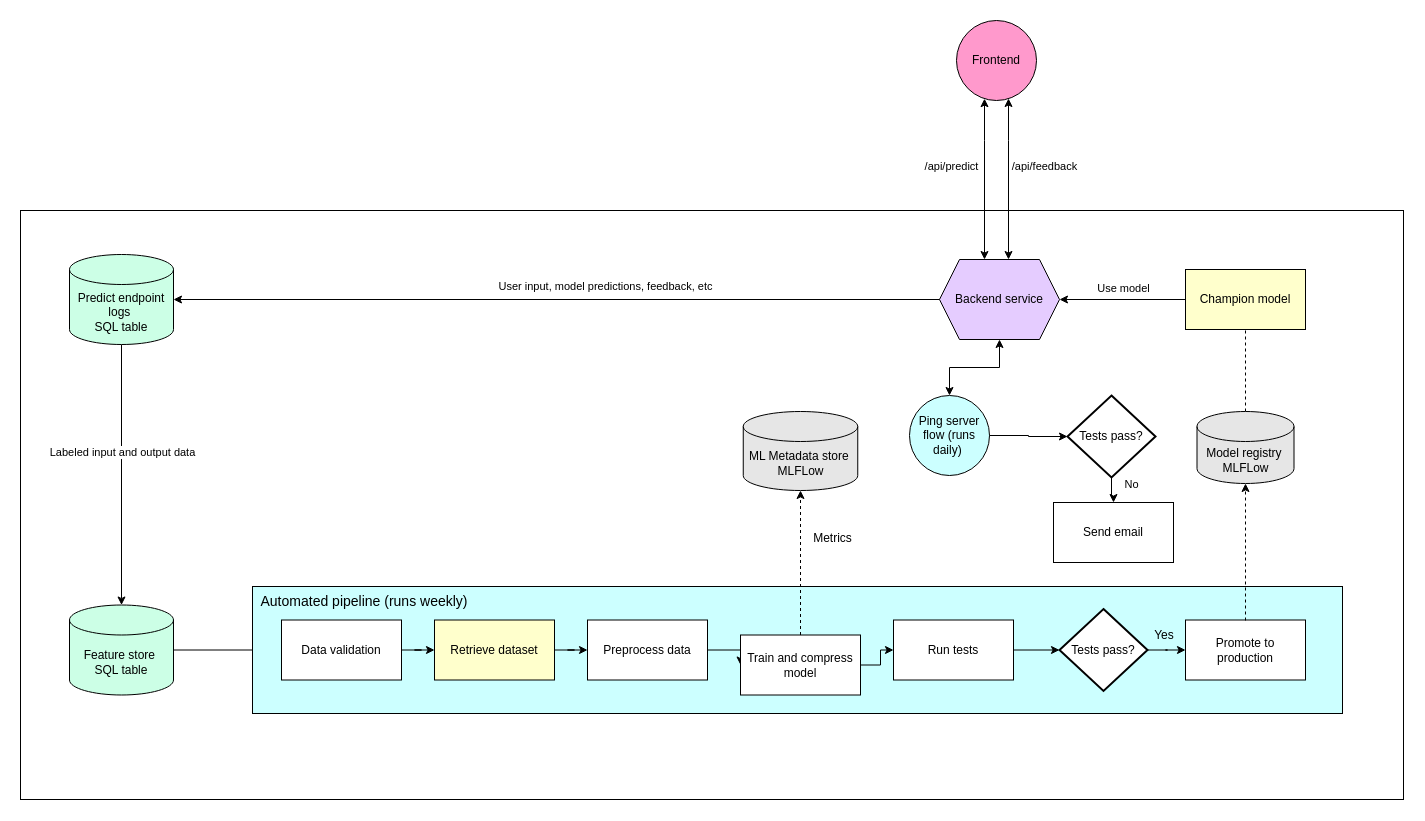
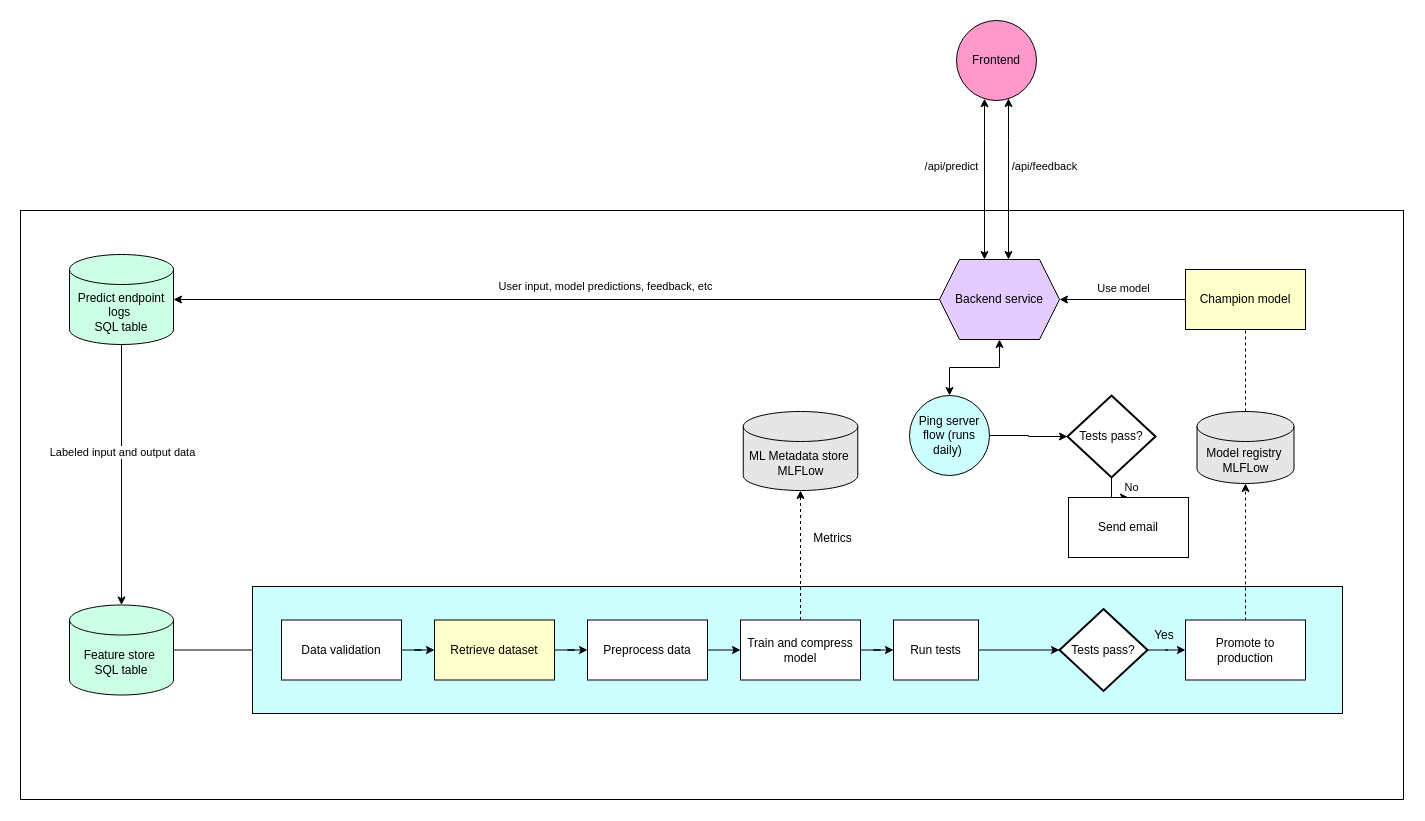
(1114, 533) -> (1129, 528)
(365, 602) -> none
(954, 650) -> (936, 650)
(801, 665) -> (801, 650)
